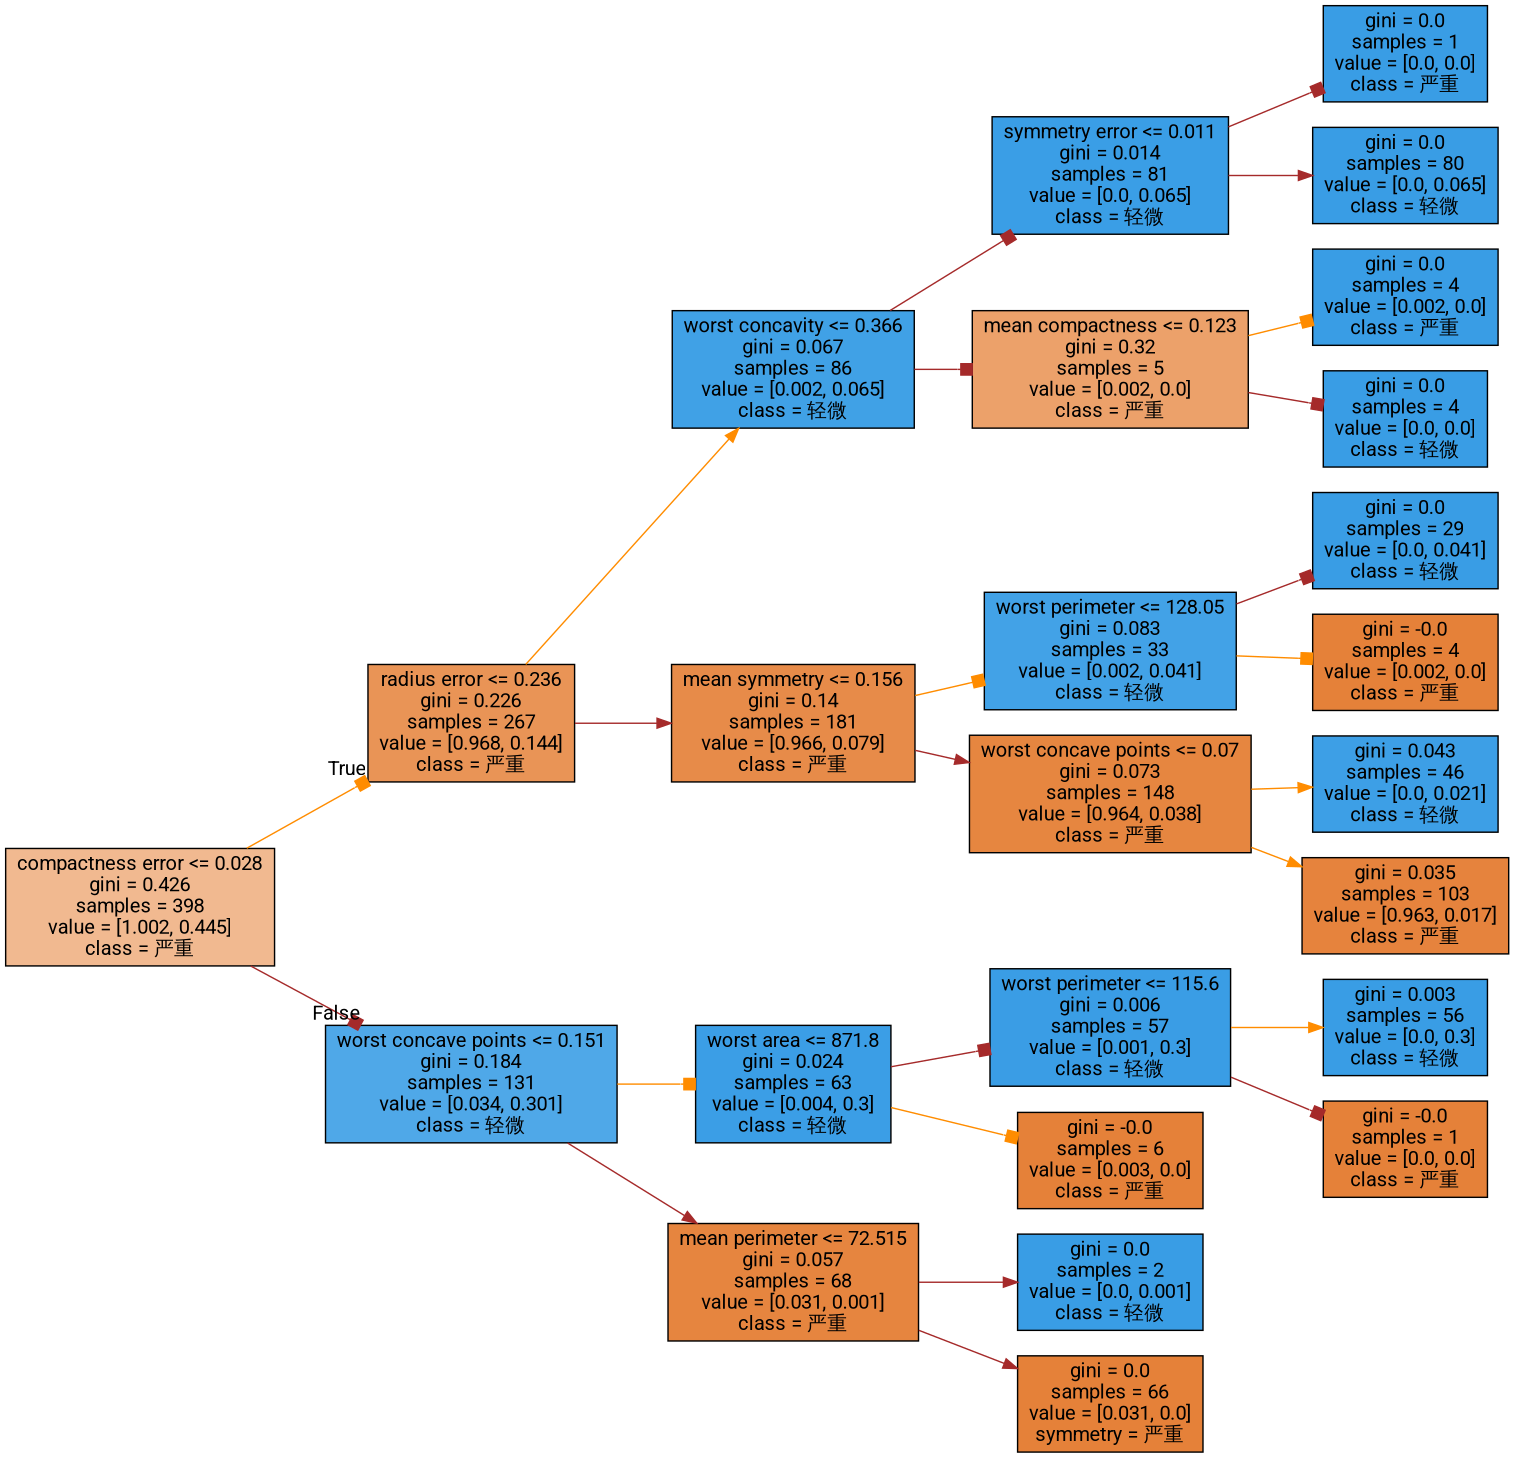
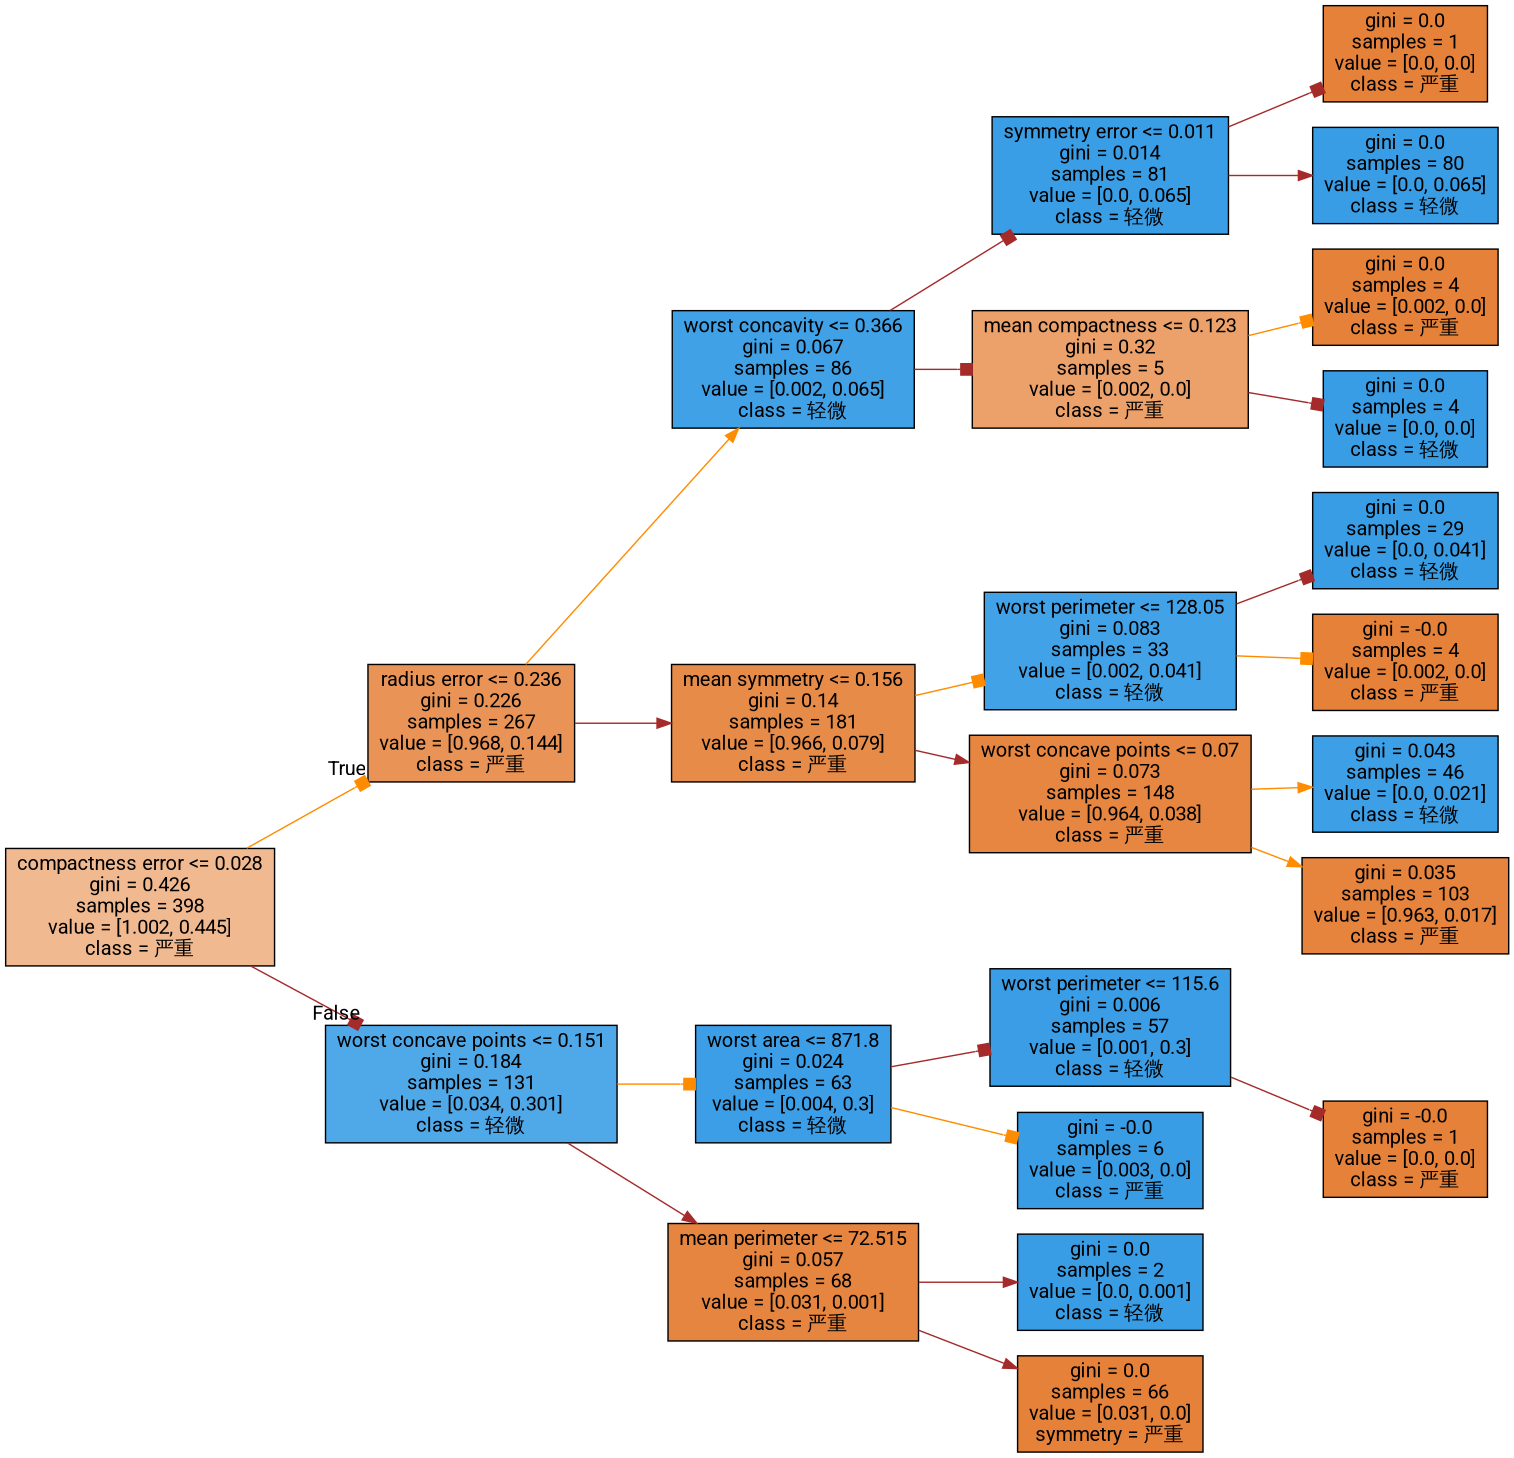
(1405, 54) -> (1405, 54)
(1405, 297) -> (1405, 297)
(1405, 1027) -> none
(1110, 1161) -> (1110, 1161)
